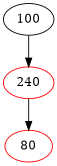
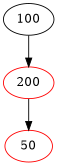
(29, 83) -> (29, 83)
(29, 146) -> (29, 146)
